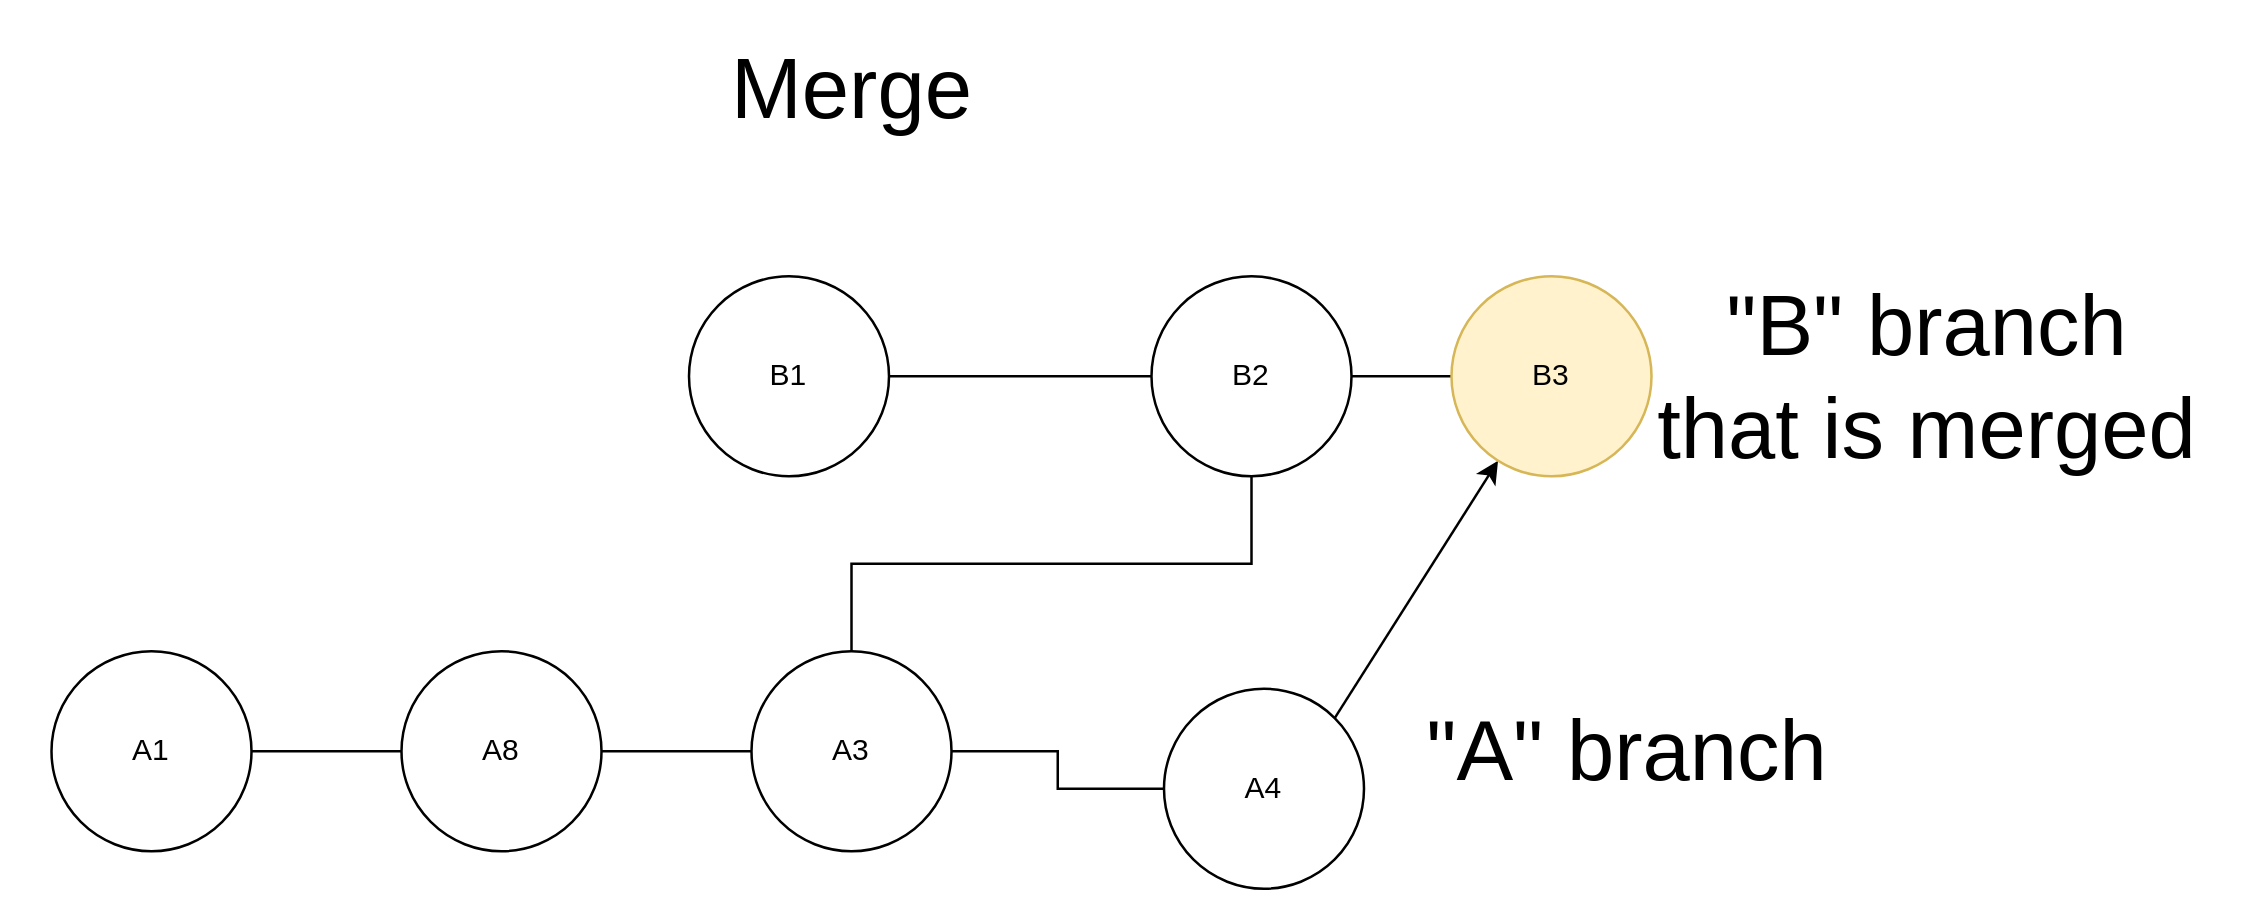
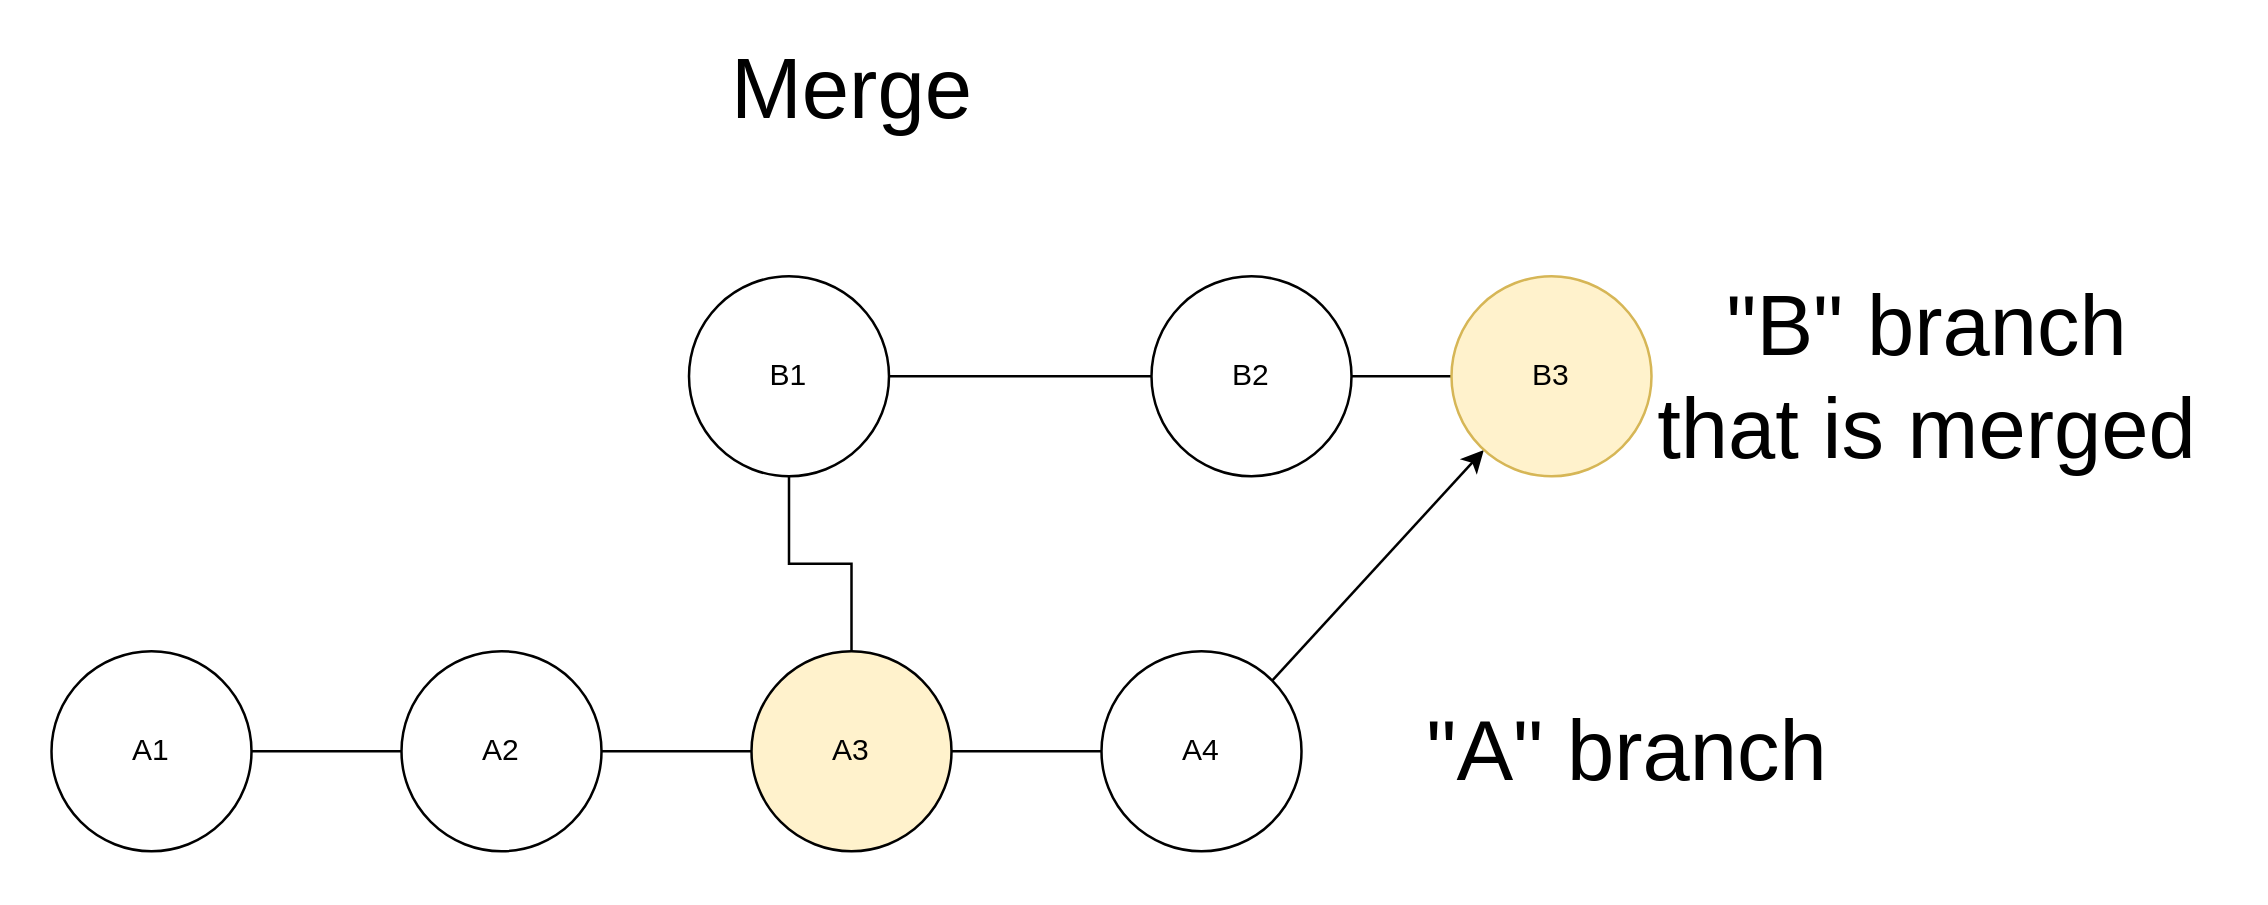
(1093, 564) -> (789, 553)
(501, 751) -> (501, 751)
(851, 751) -> (851, 751)
(1264, 789) -> (1201, 751)
